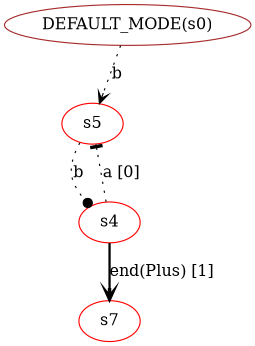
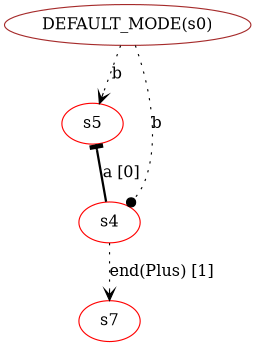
(71, 172) -> (152, 123)
(102, 176) -> (102, 176)
(110, 266) -> (110, 266)
